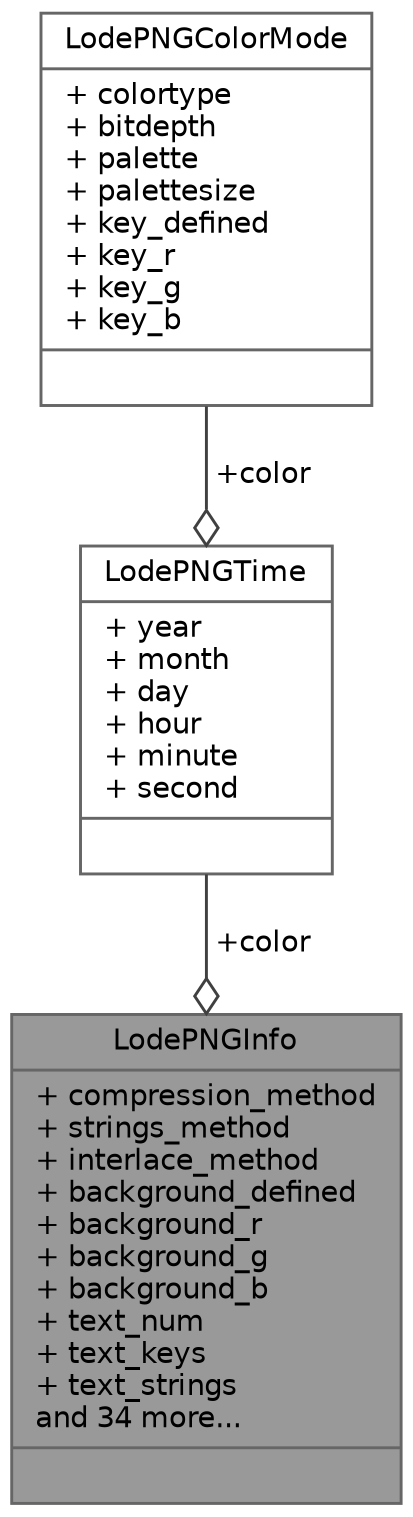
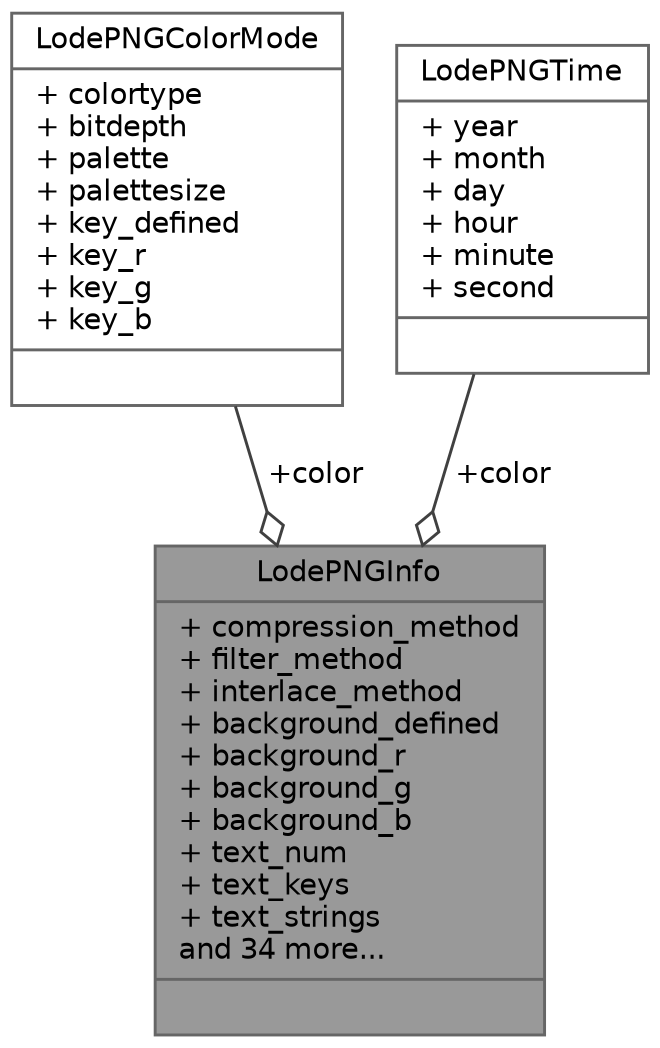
(206, 458) -> (251, 459)
(164, 1129) -> (291, 660)
